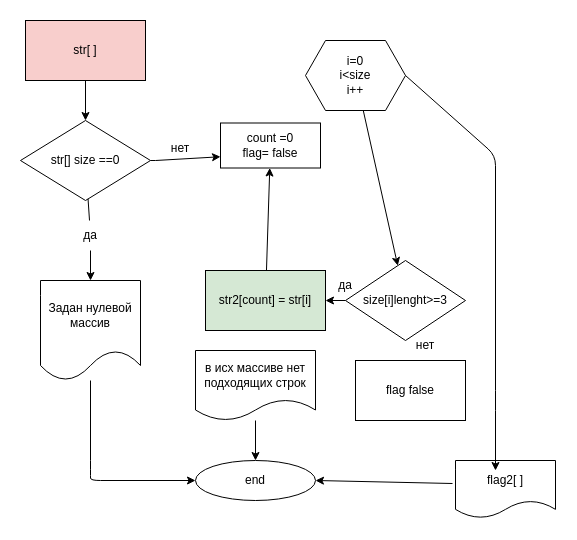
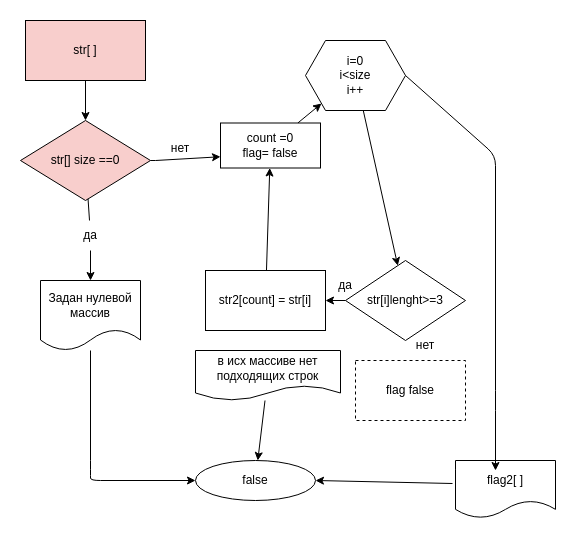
none -> (307, 115)
(86, 161) -> (86, 161)
(266, 301) -> (266, 301)
(406, 301) -> (406, 301)
(91, 331) -> (91, 316)
(256, 386) -> (268, 376)
(411, 391) -> (411, 391)
(256, 481) -> (256, 481)
